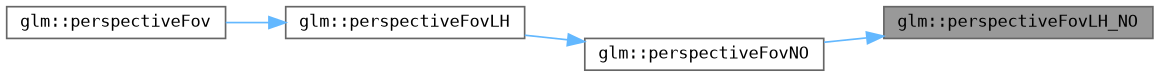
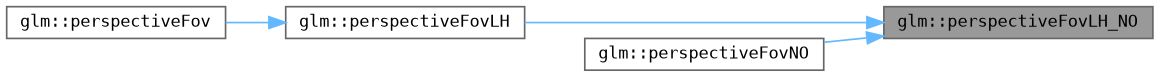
(546, 38) -> (696, 23)
